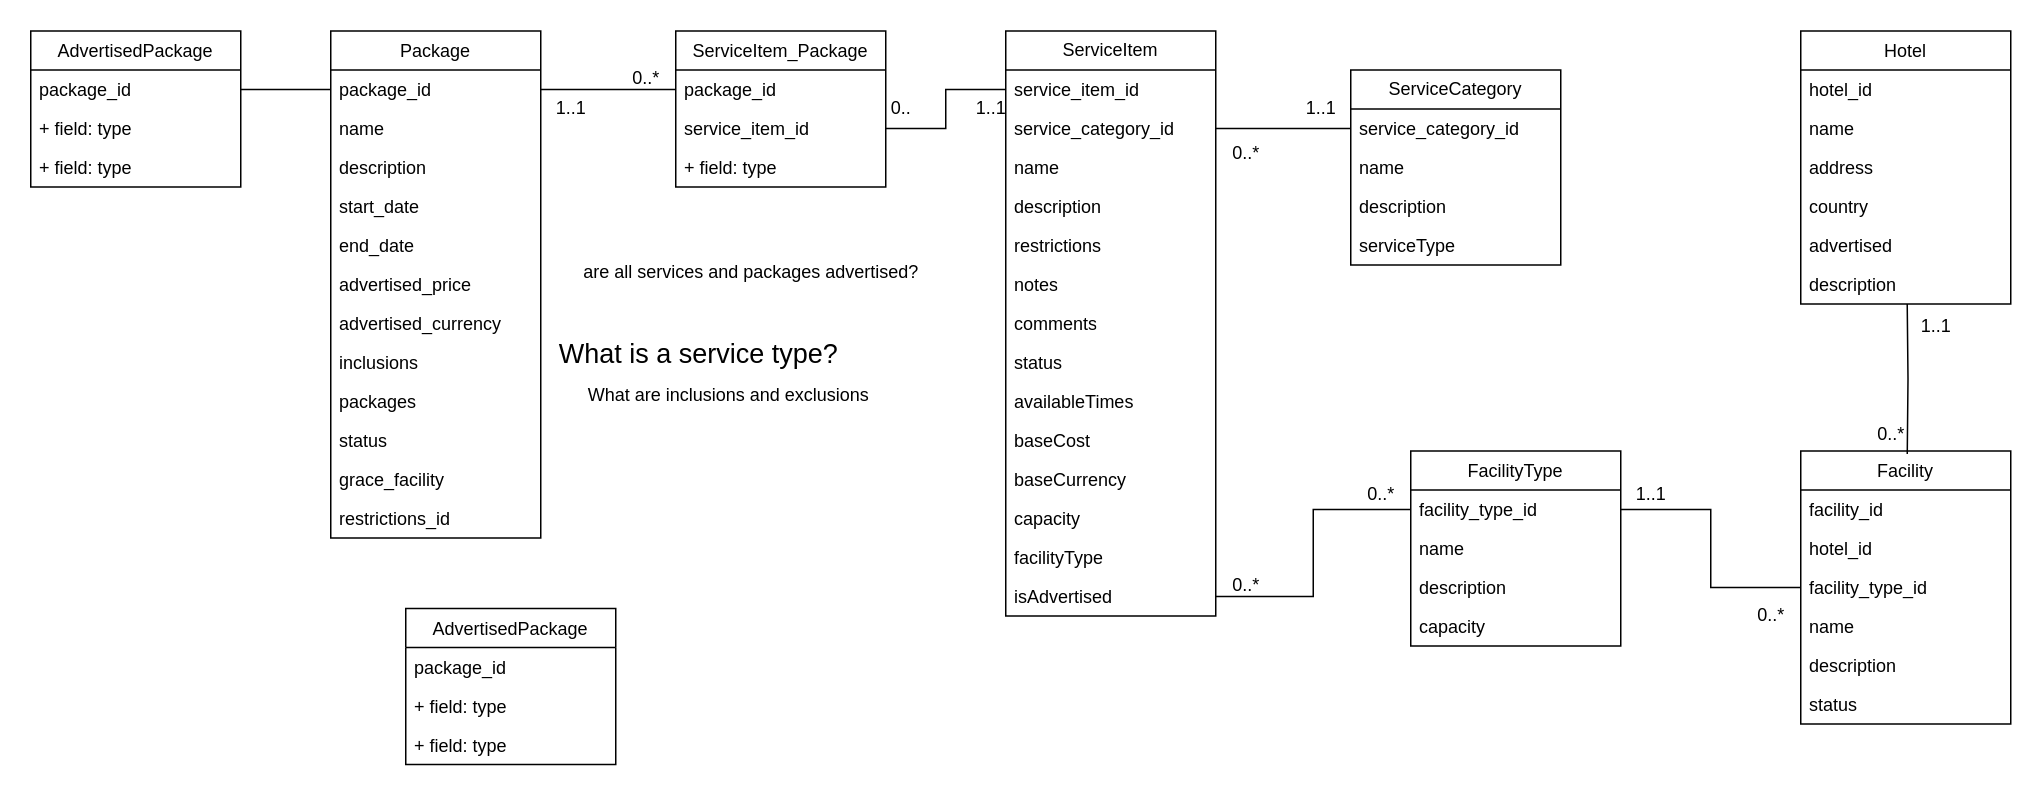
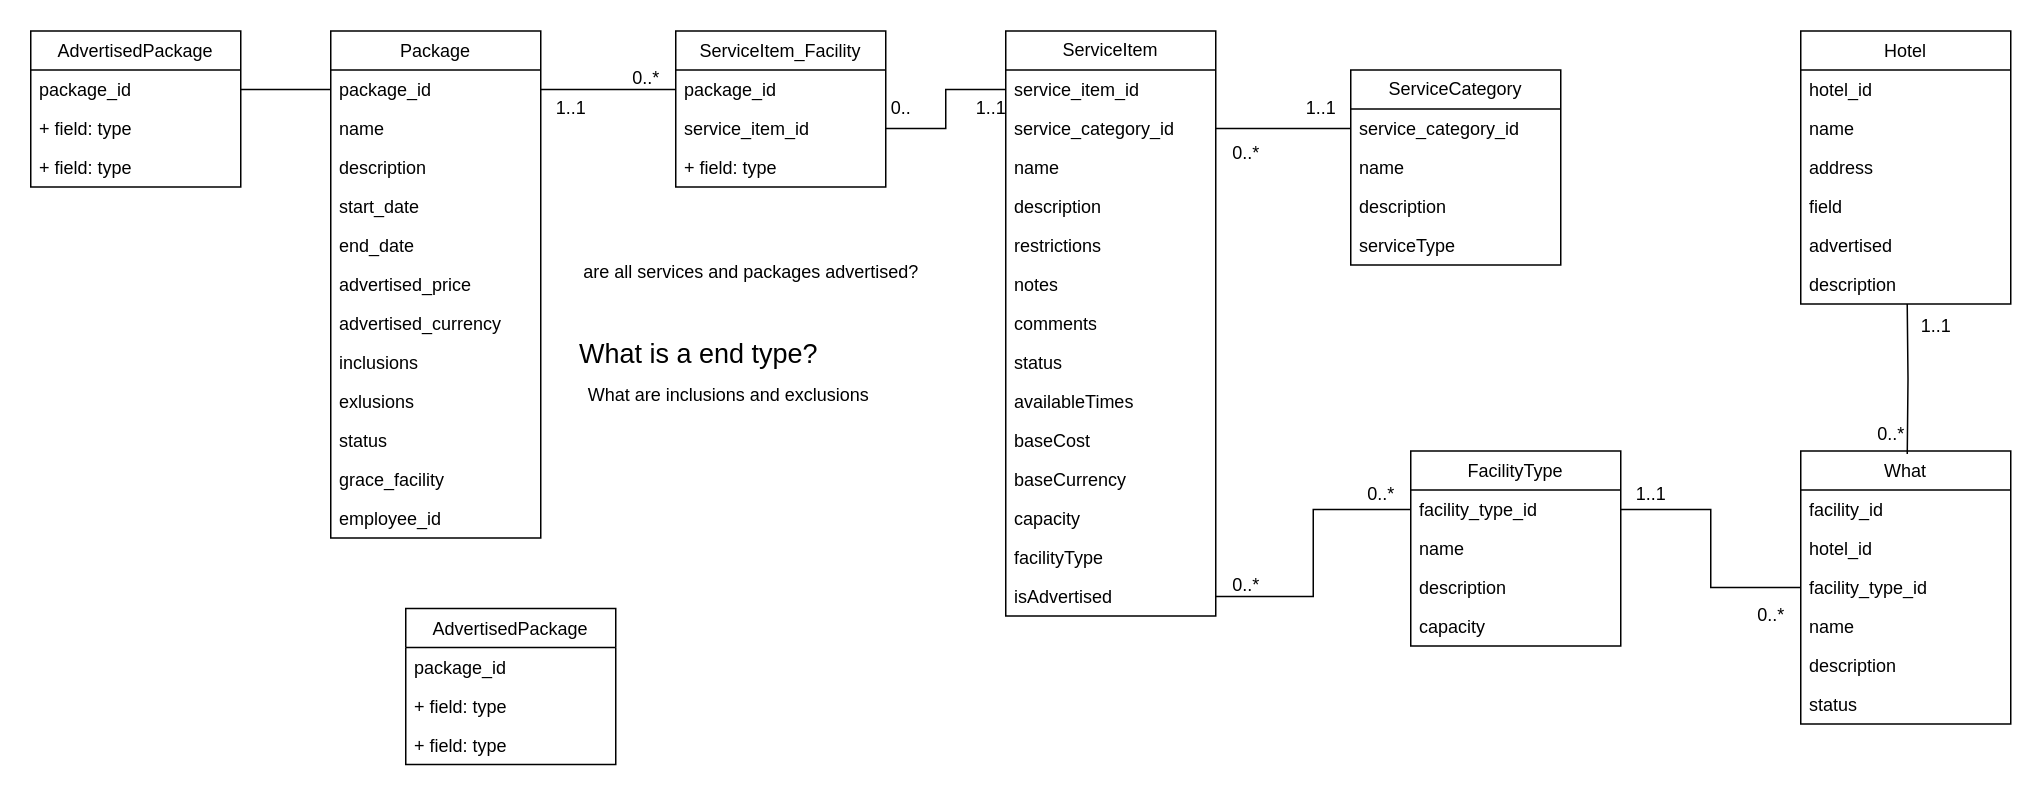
(780, 51) -> (780, 51)
(1844, 207) -> (1830, 207)
(699, 355) -> (699, 355)
(379, 402) -> (380, 402)
(1905, 471) -> (1905, 471)
(408, 519) -> (390, 519)
